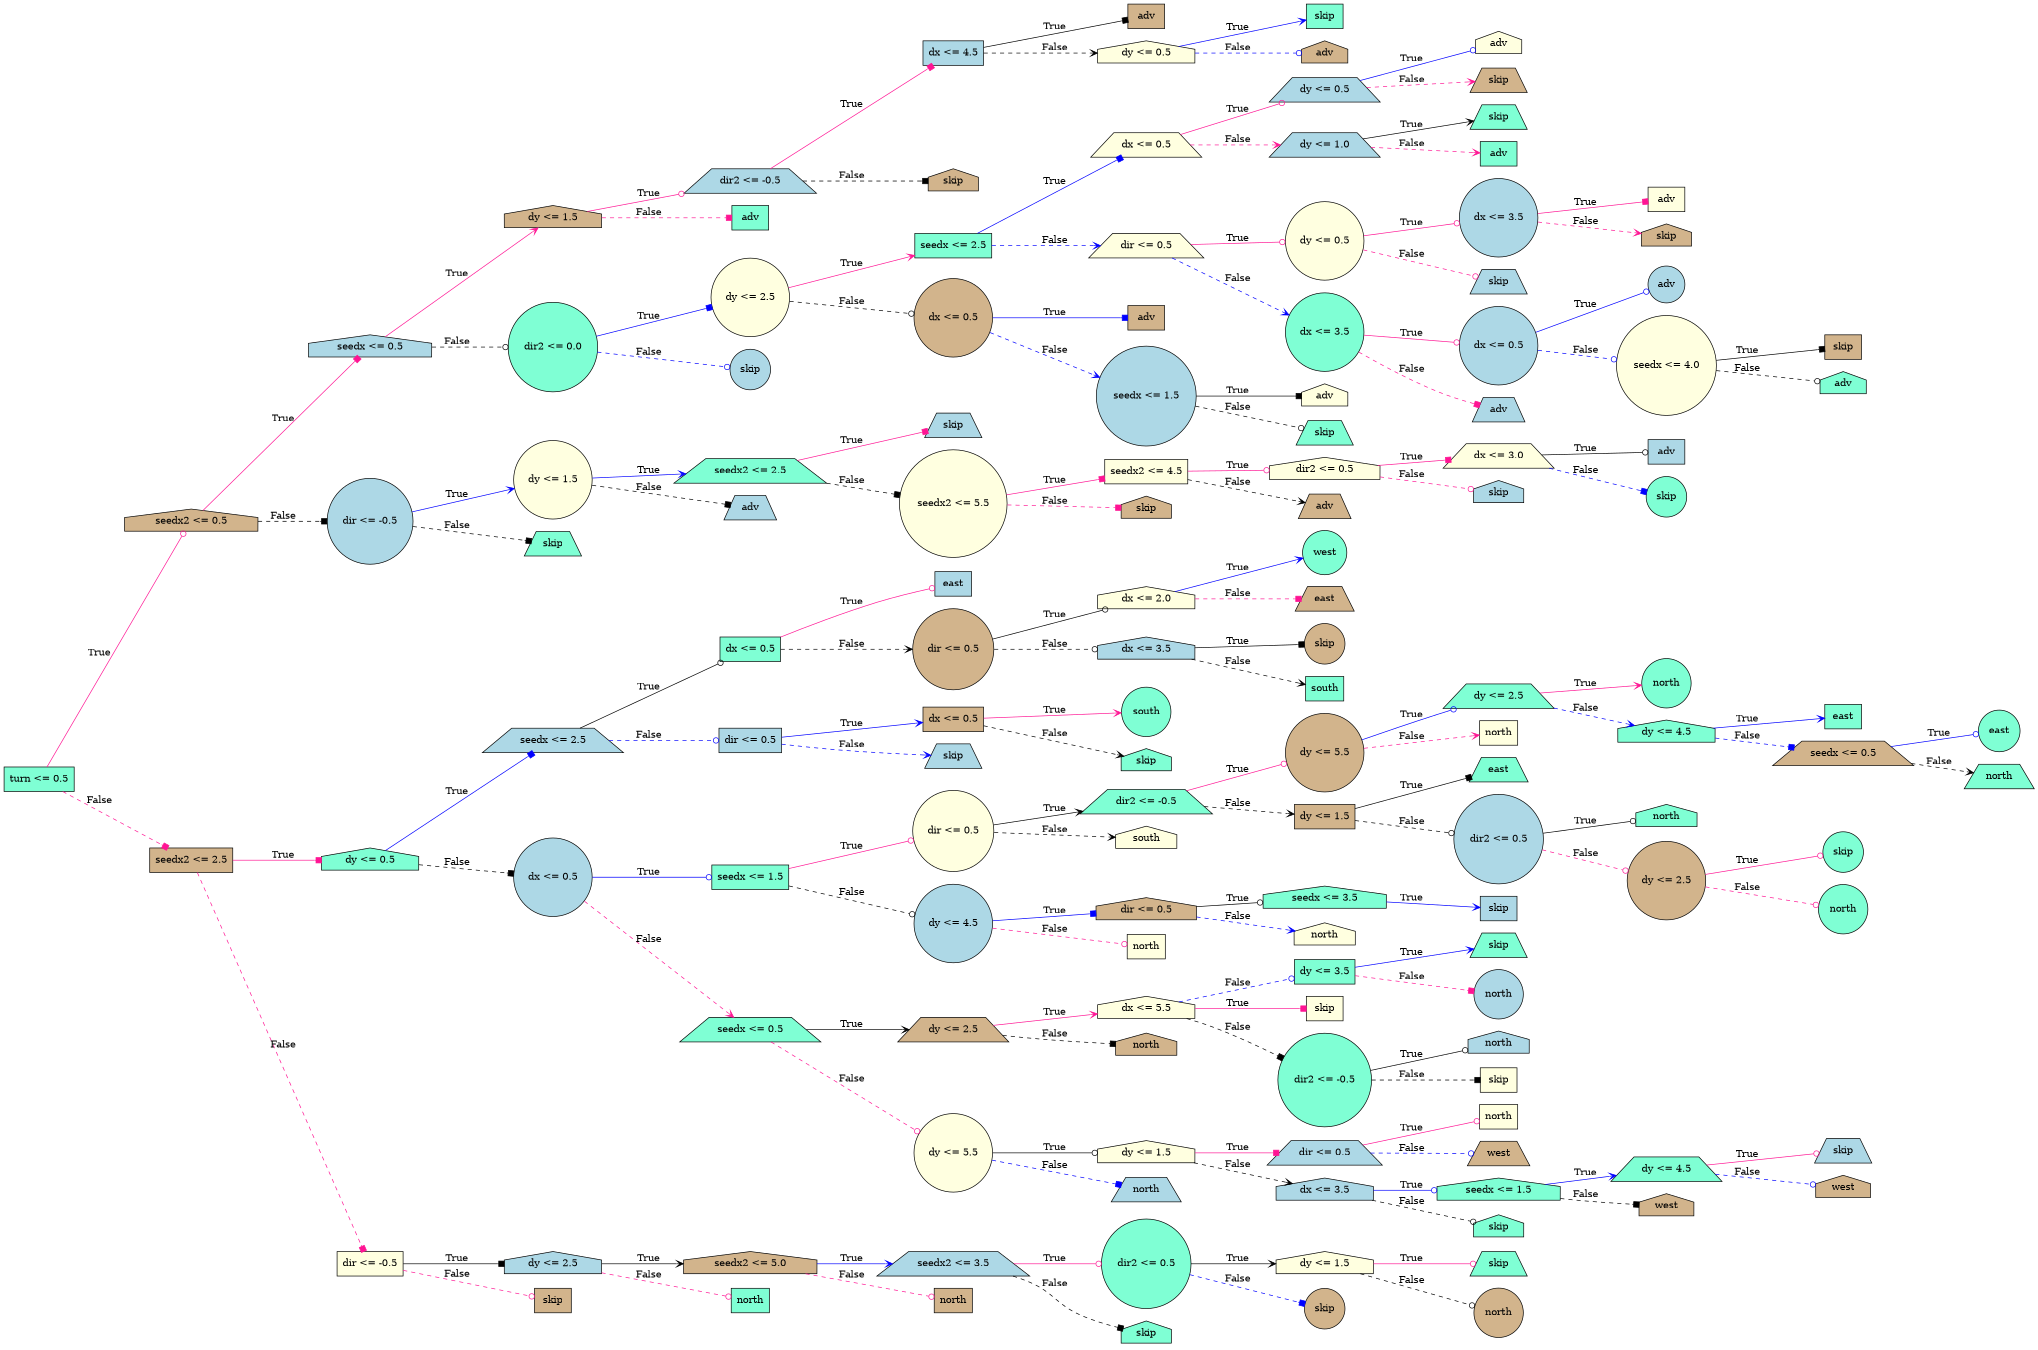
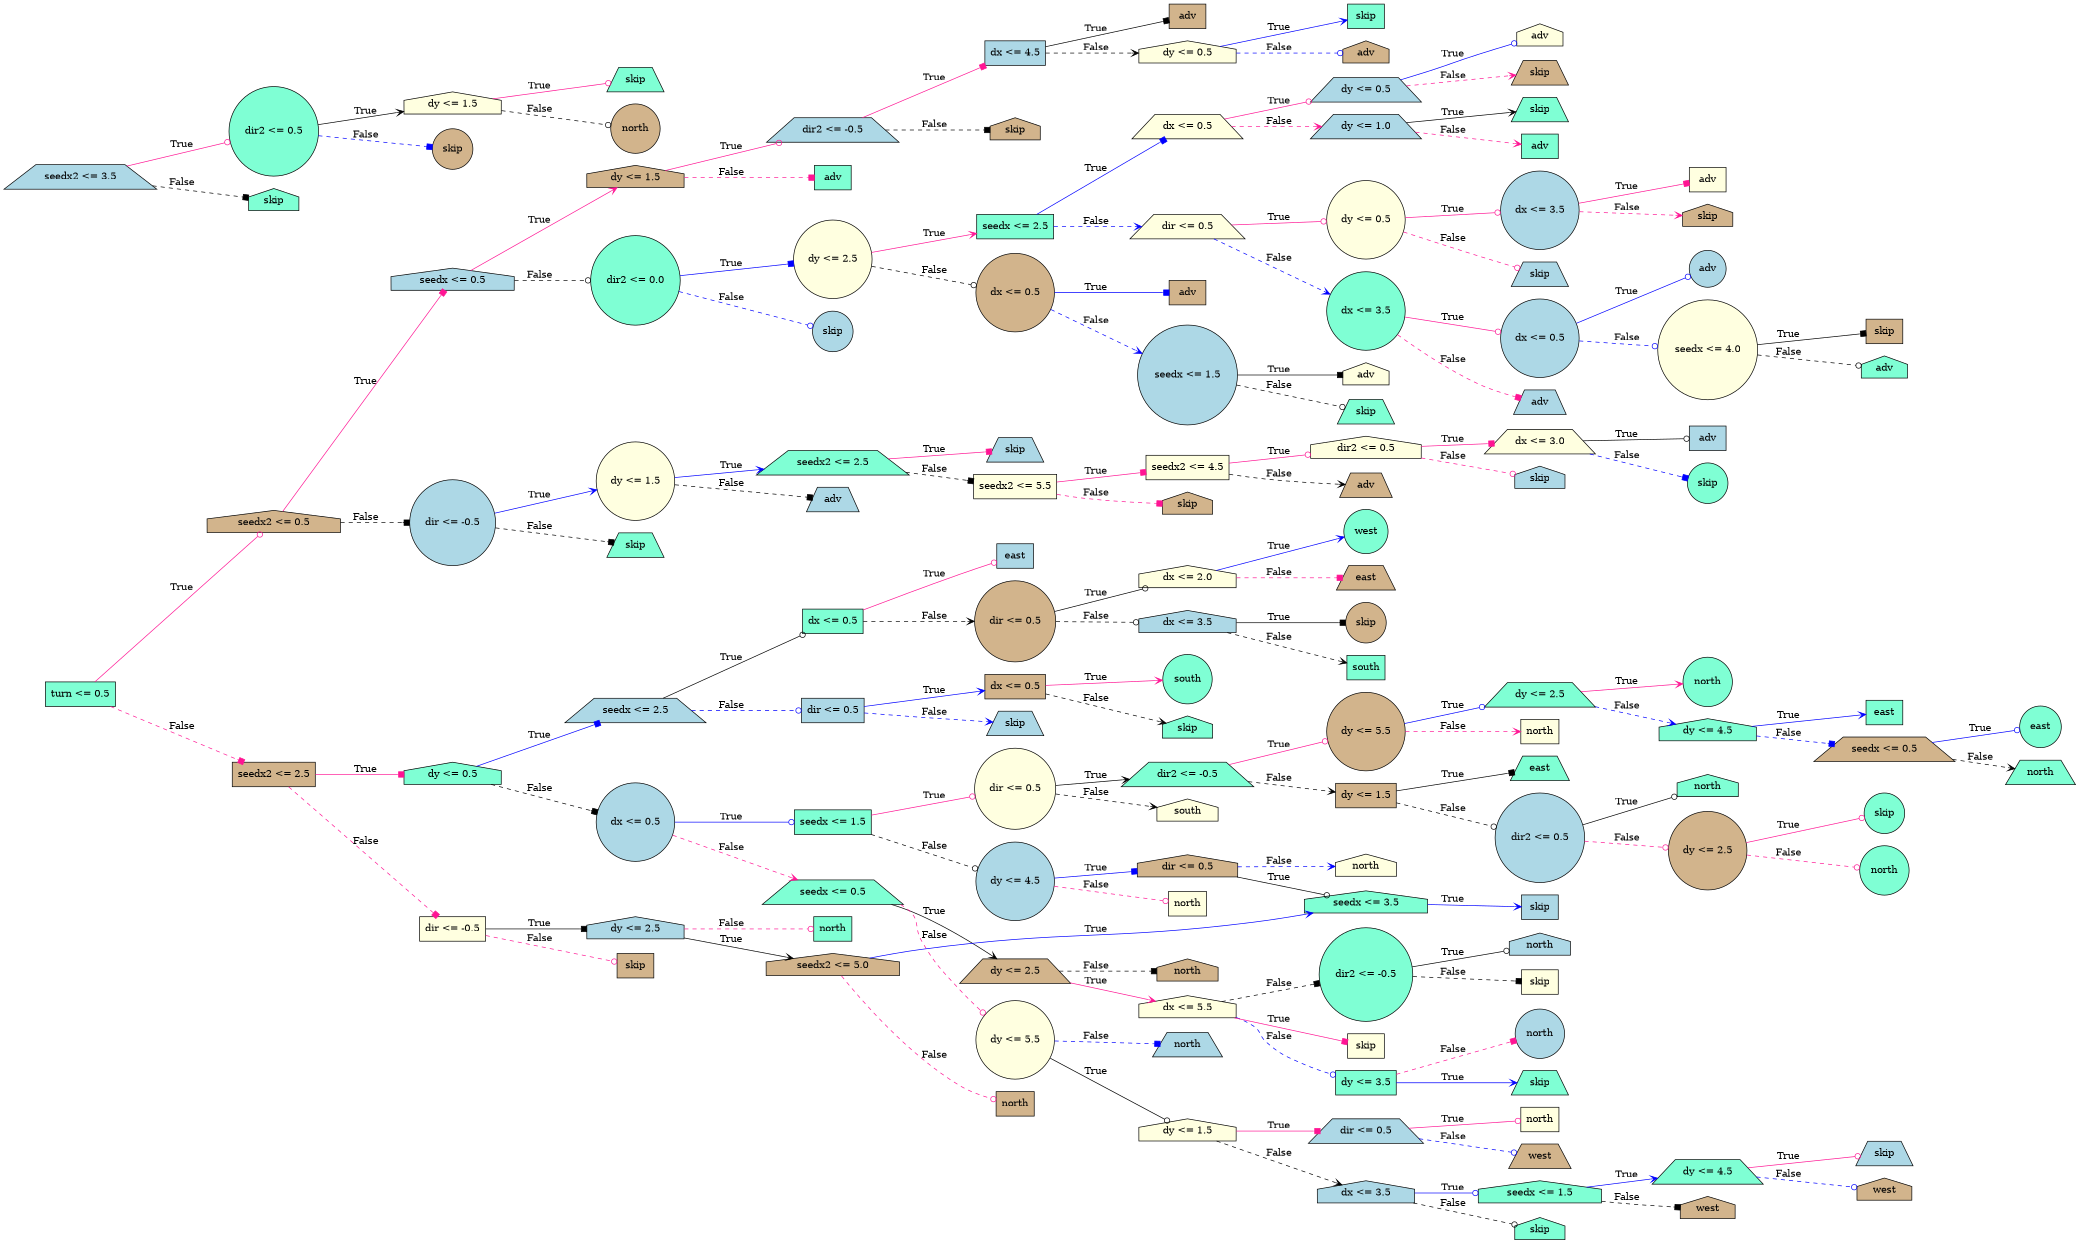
(953, 504) -> (1015, 487)
(851, 1264) -> (1088, 935)
